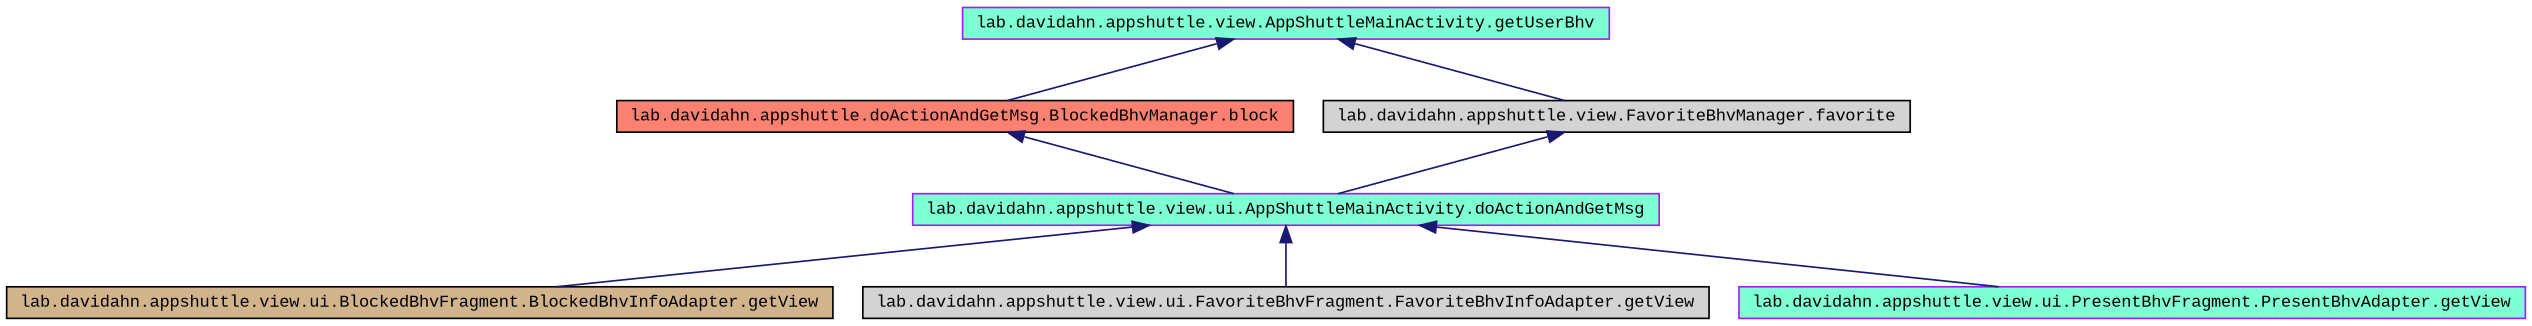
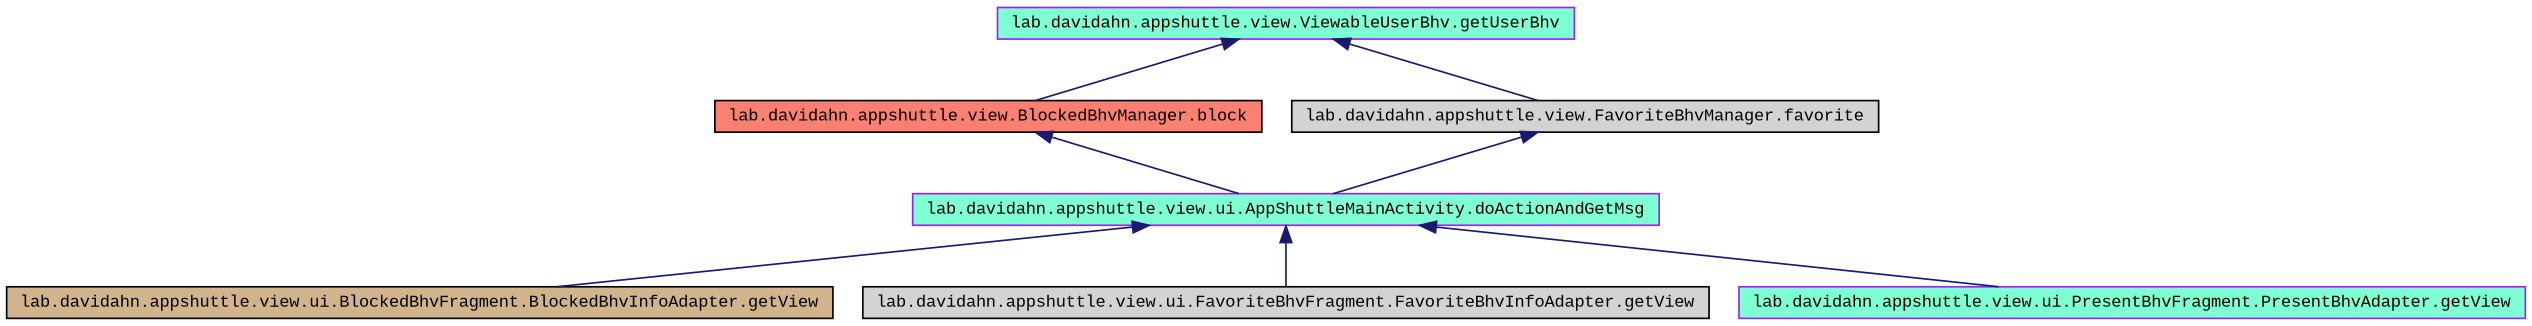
(1286, 23) -> (1286, 23)
(955, 116) -> (988, 116)
